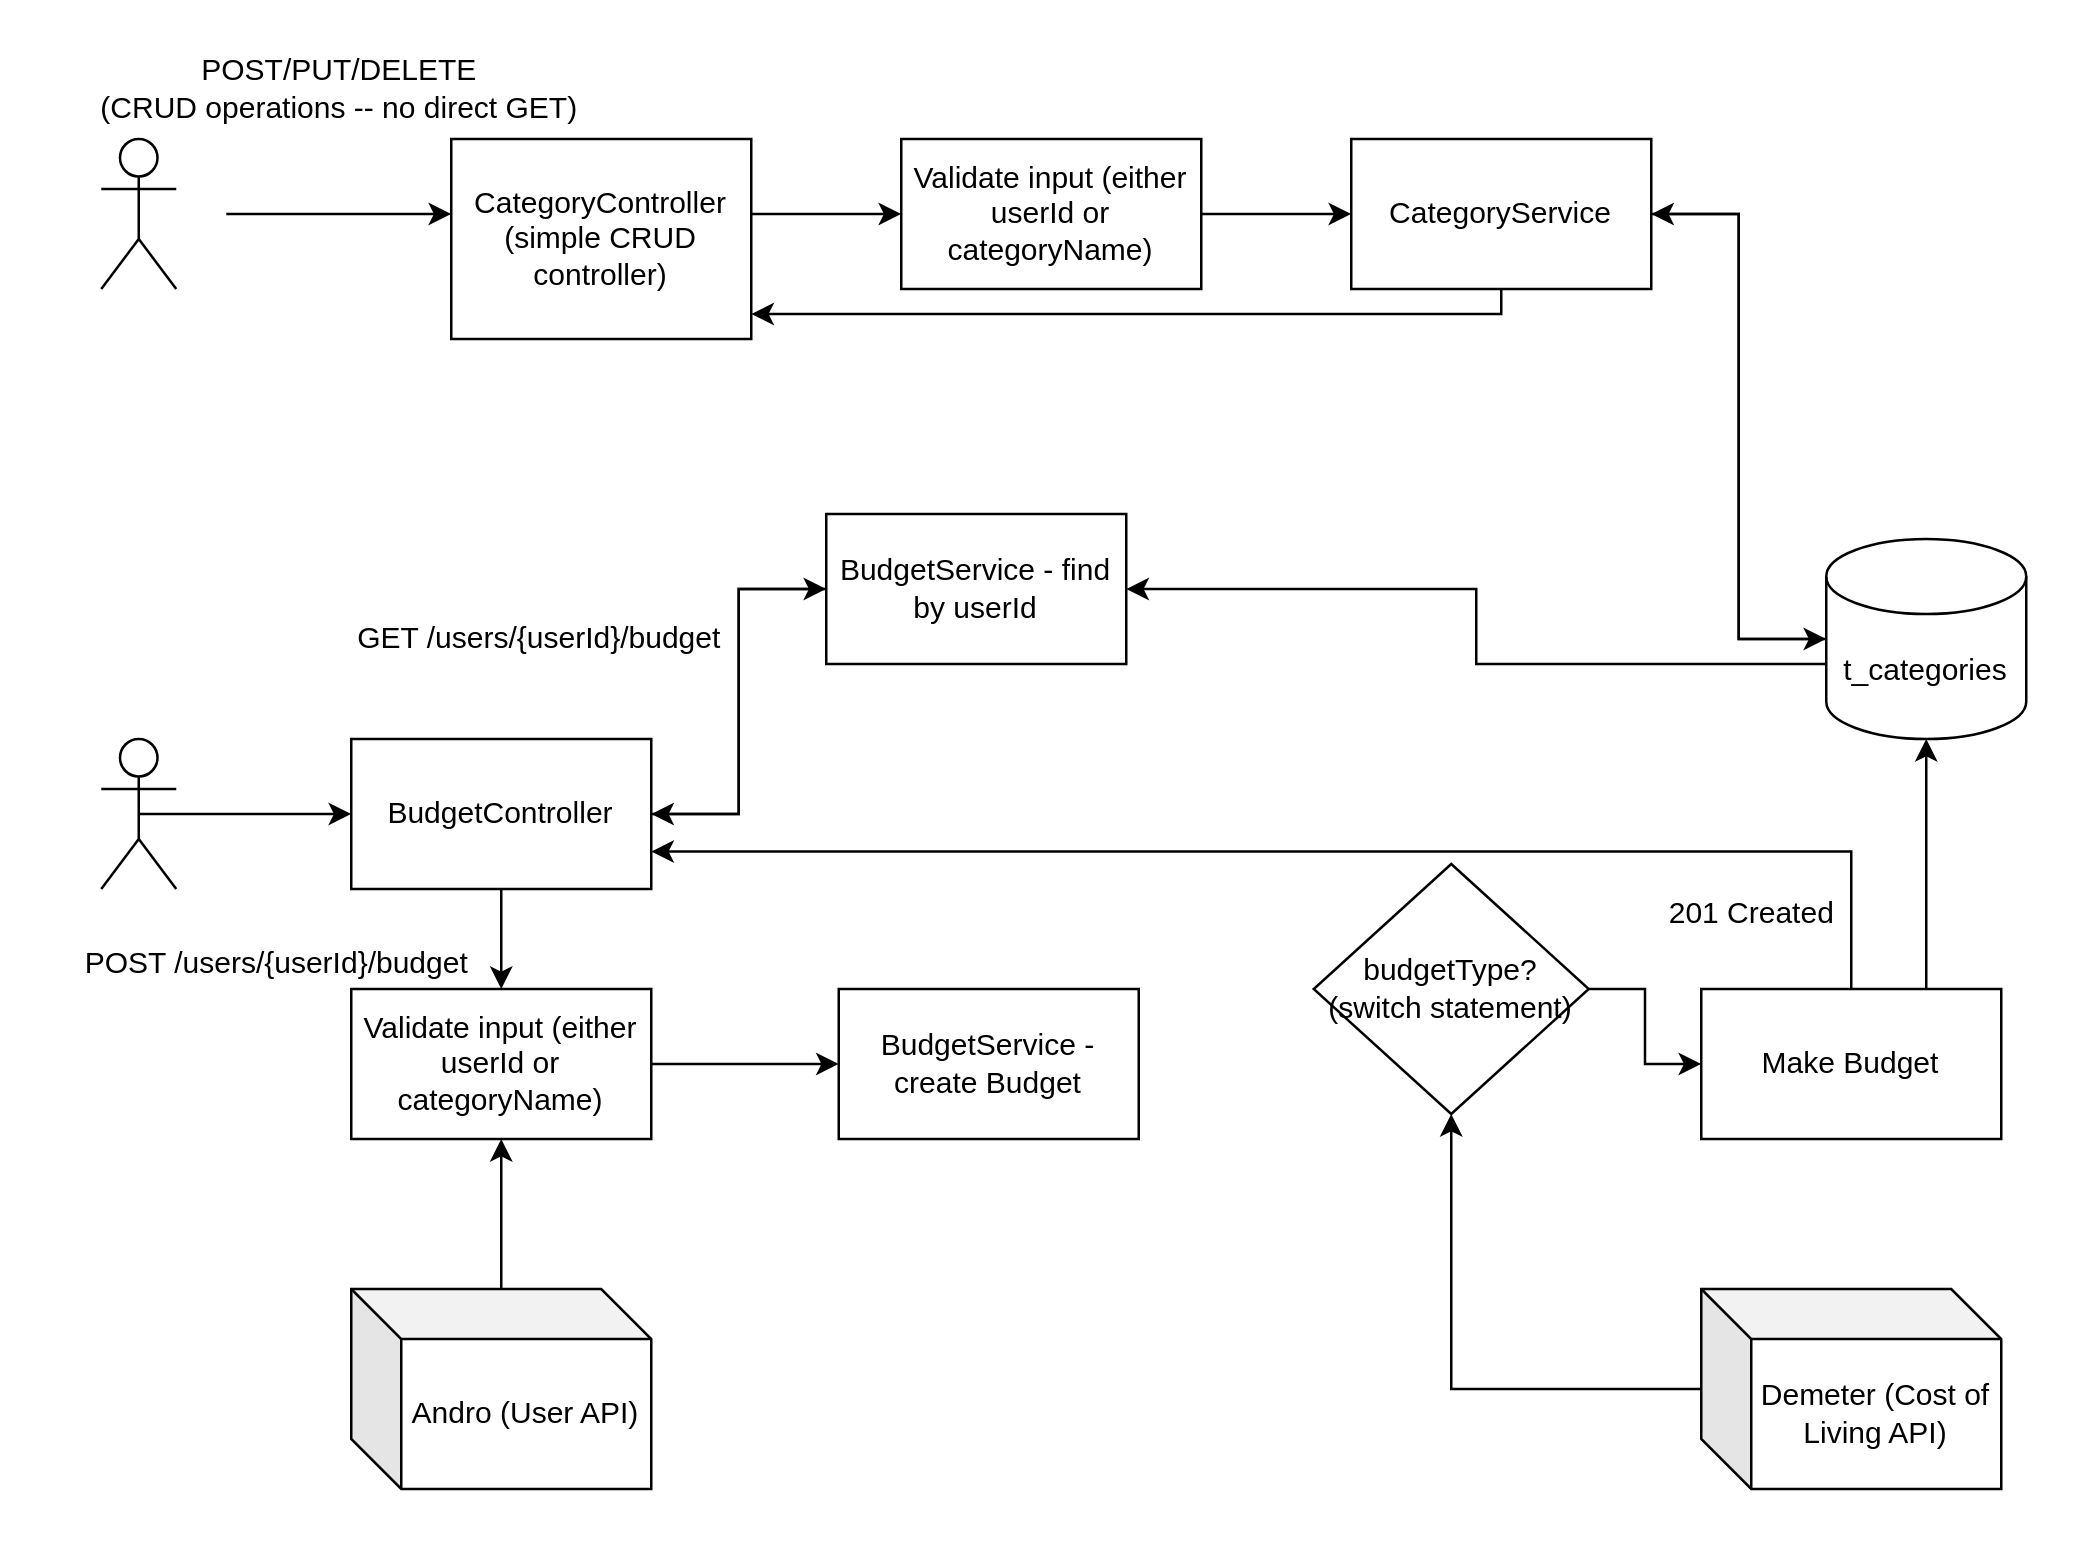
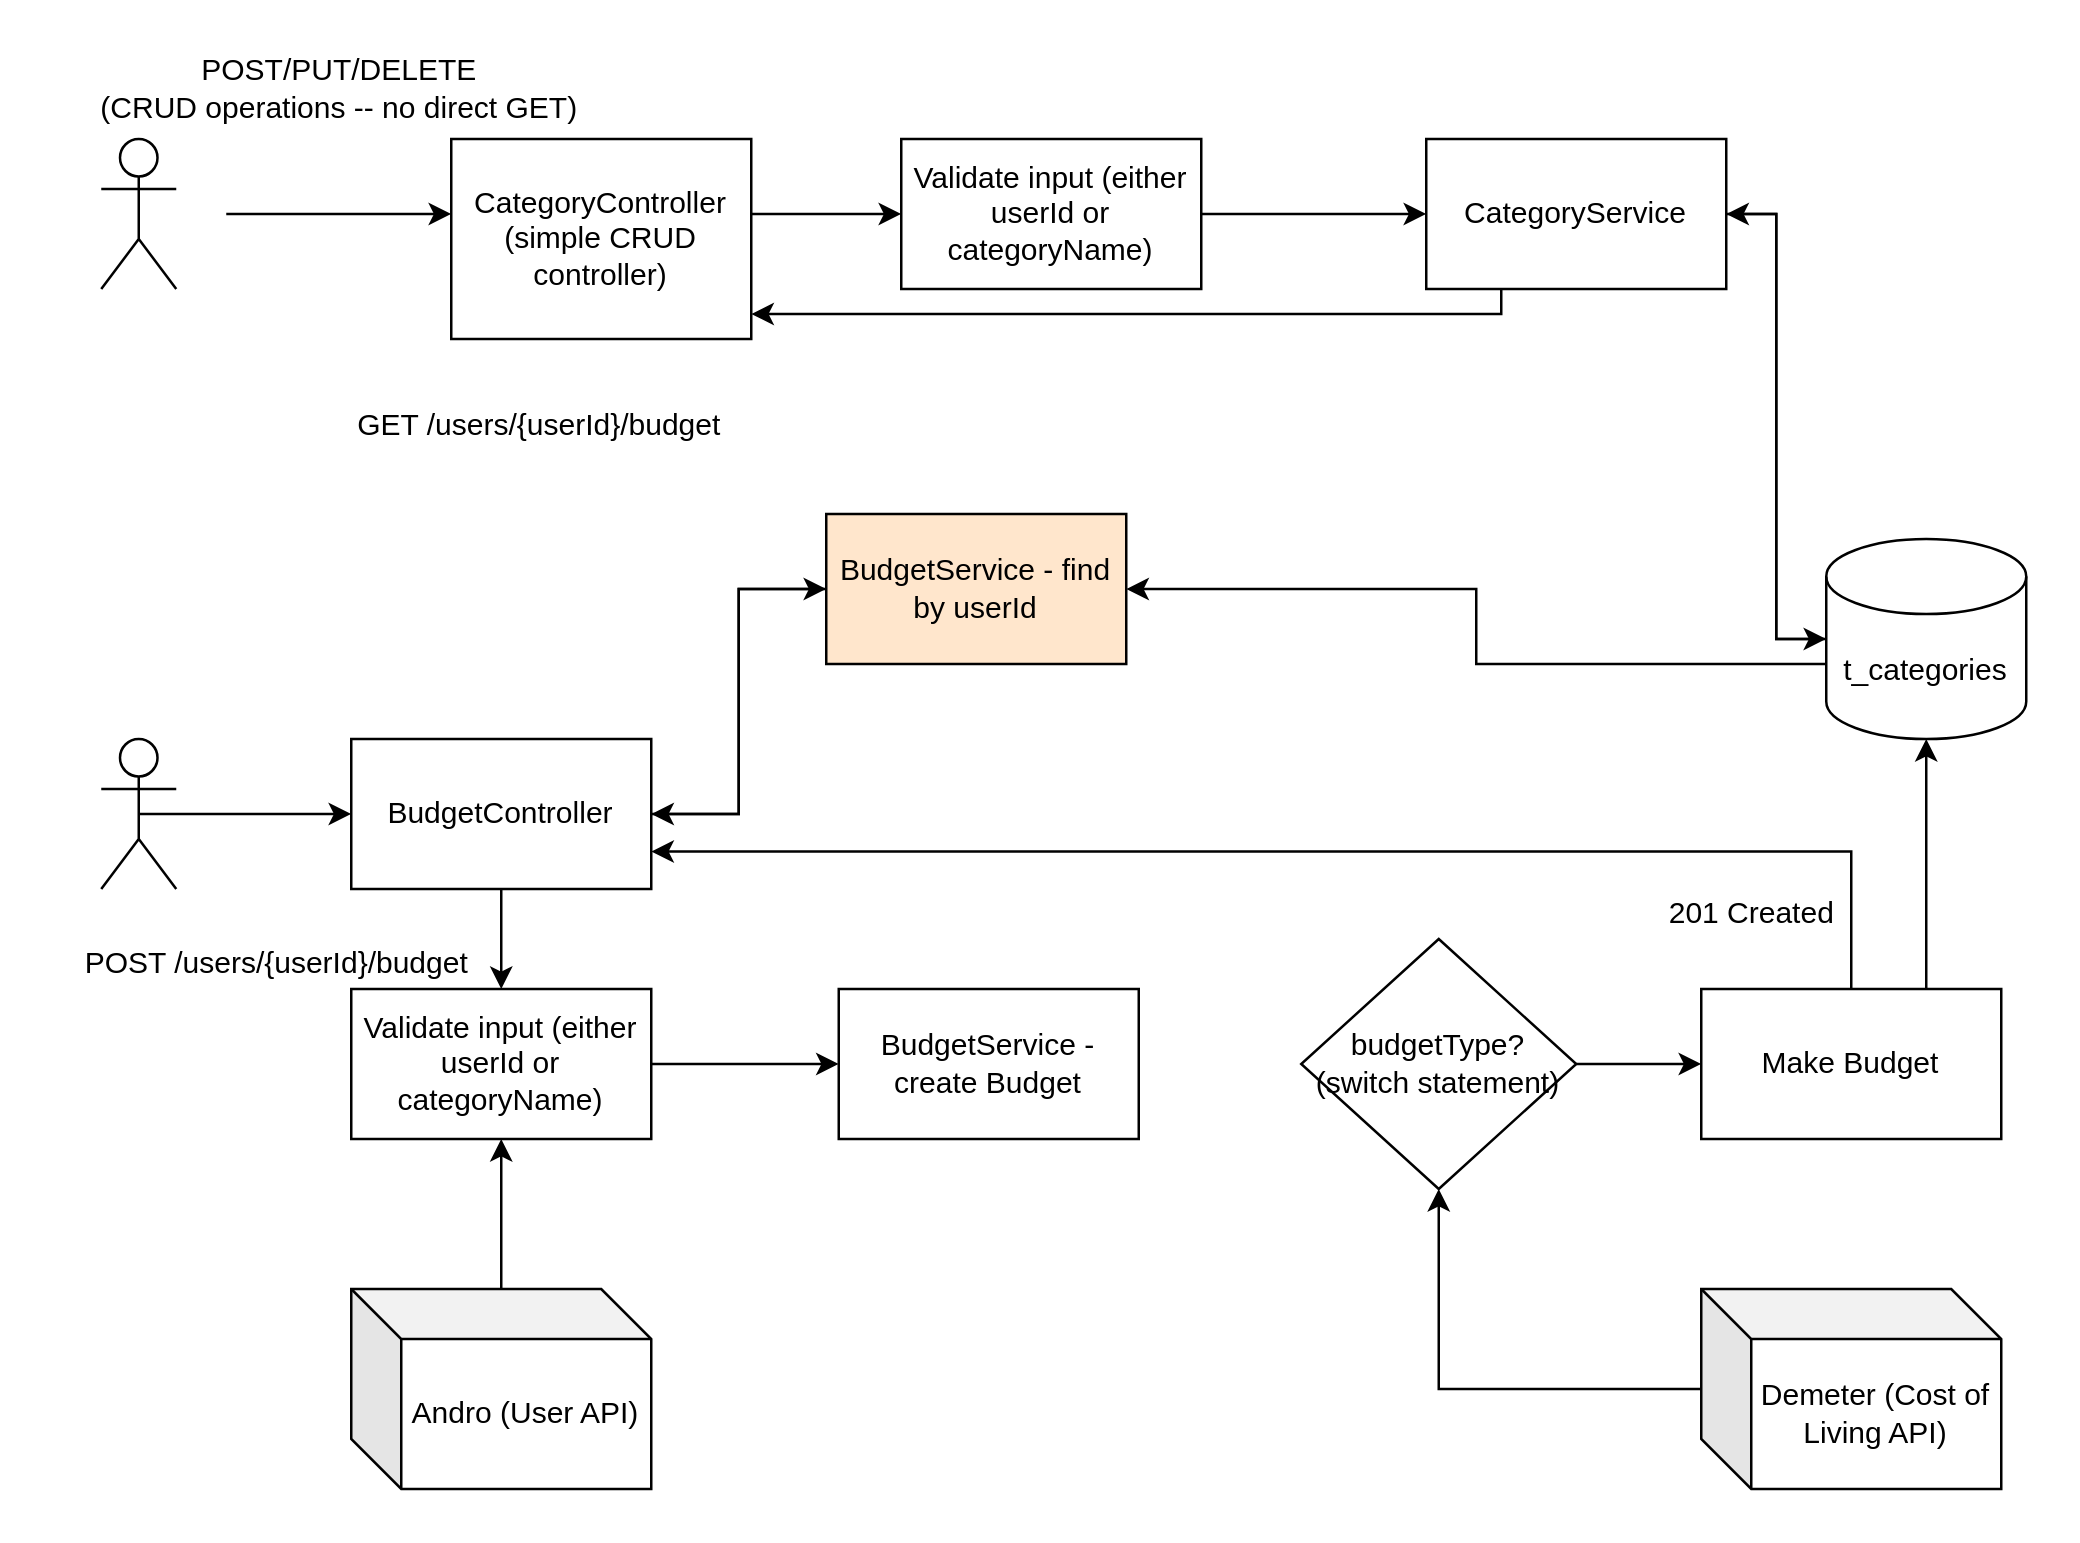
(1501, 214) -> (1576, 214)
(976, 589) -> (976, 589)
(539, 639) -> (539, 426)
(1451, 989) -> (1439, 1064)
